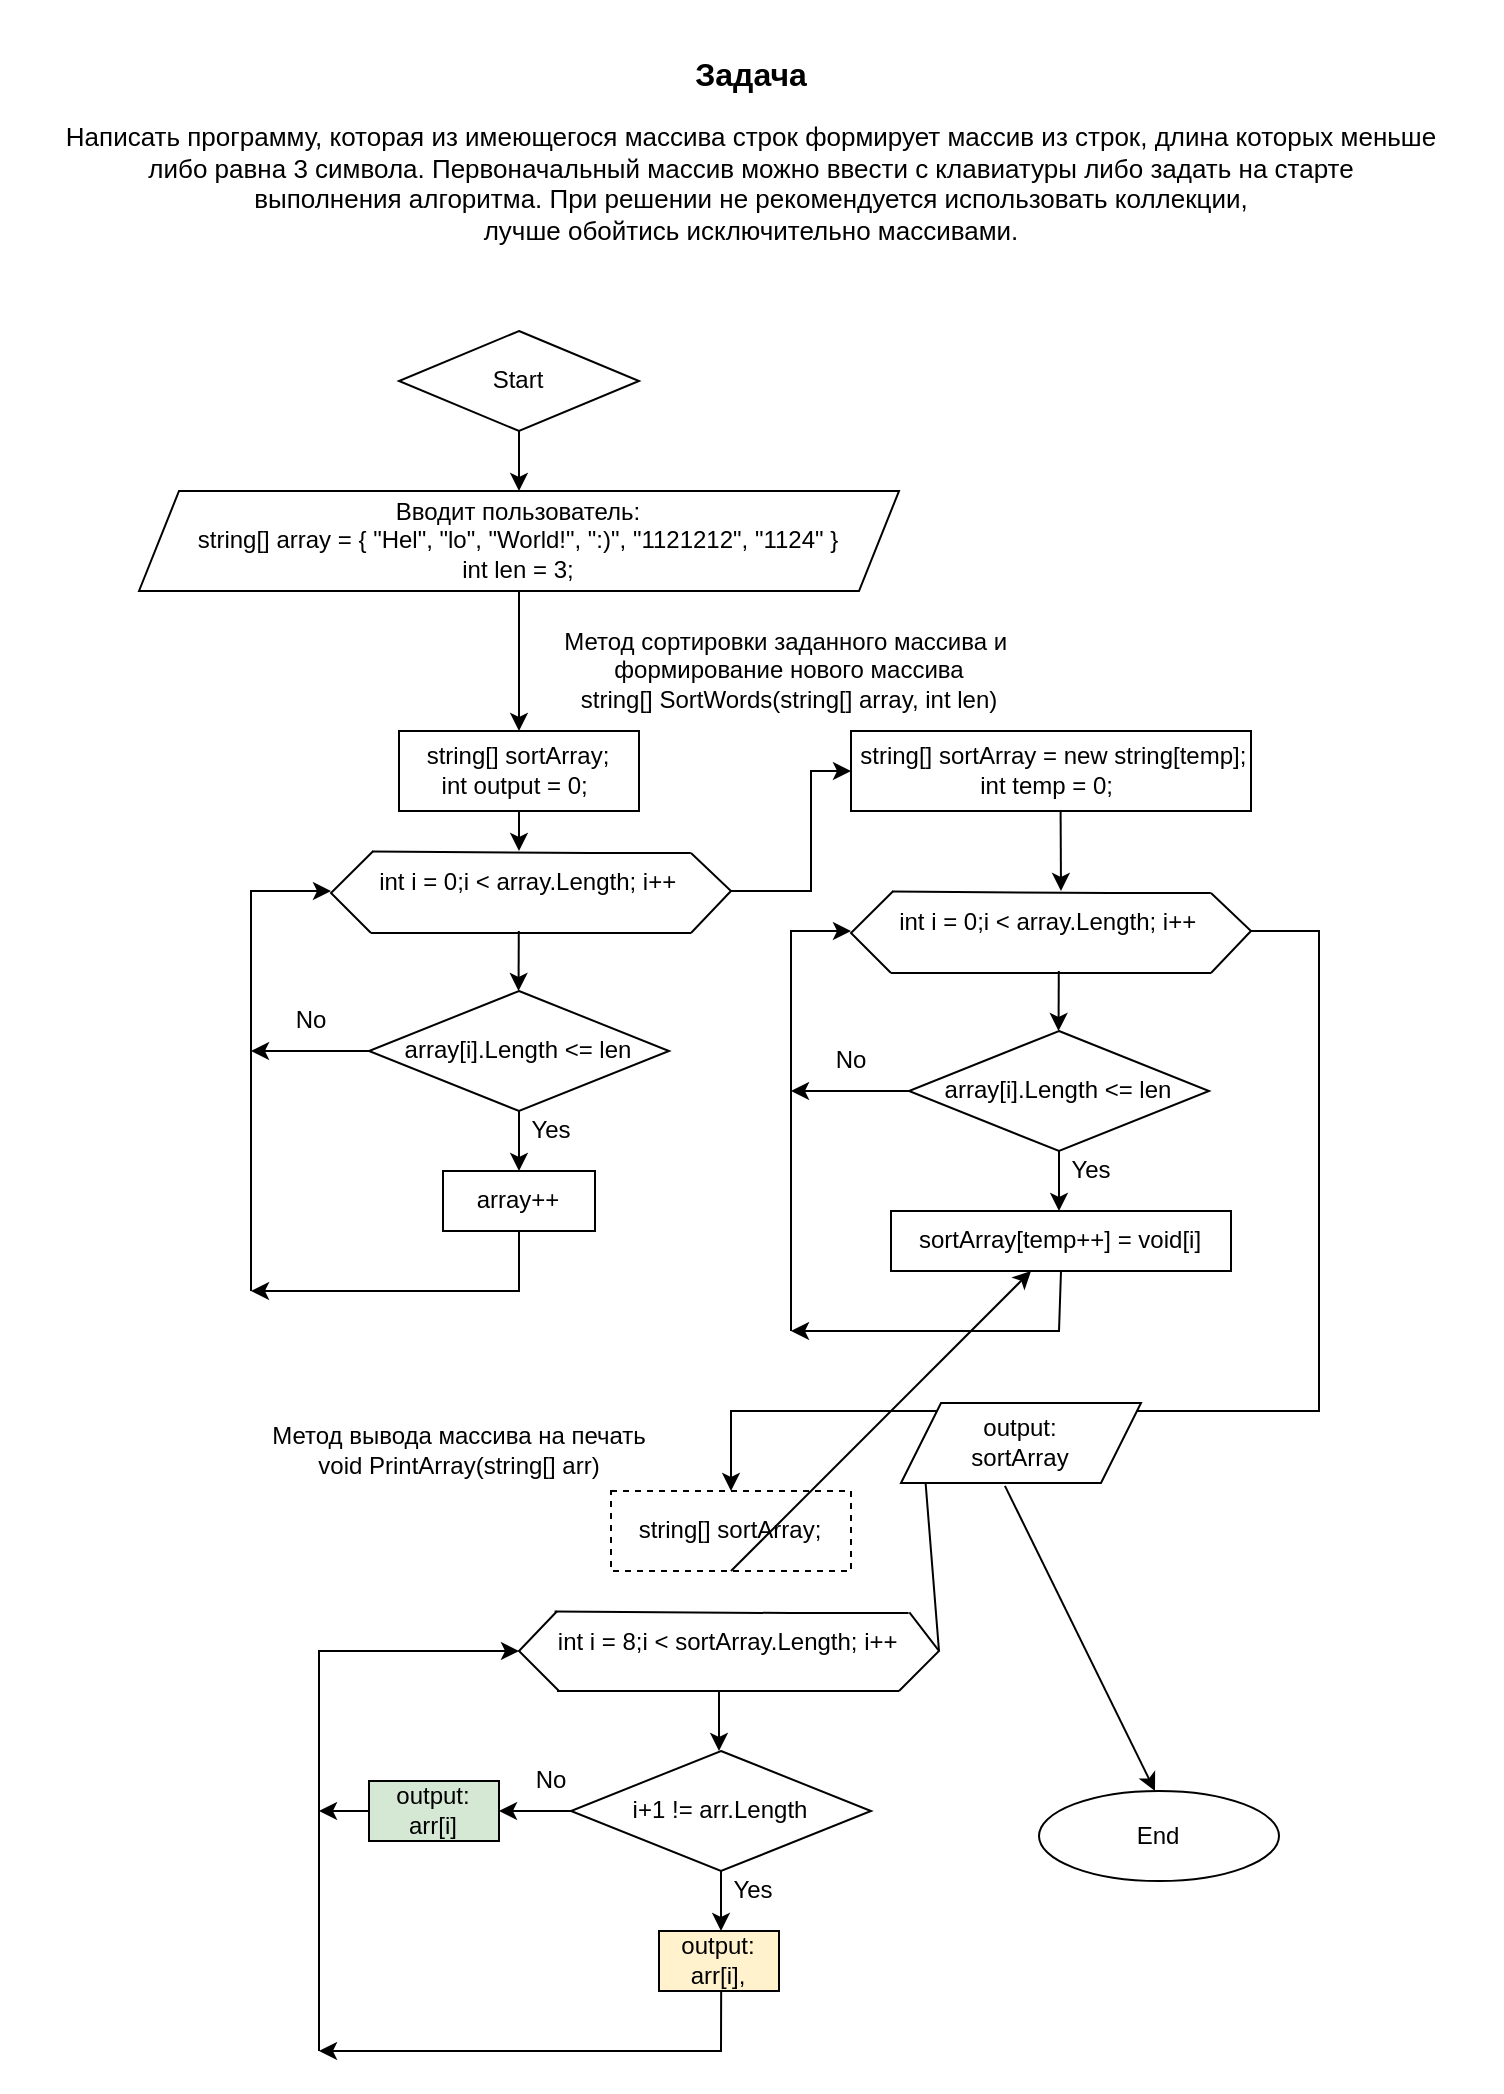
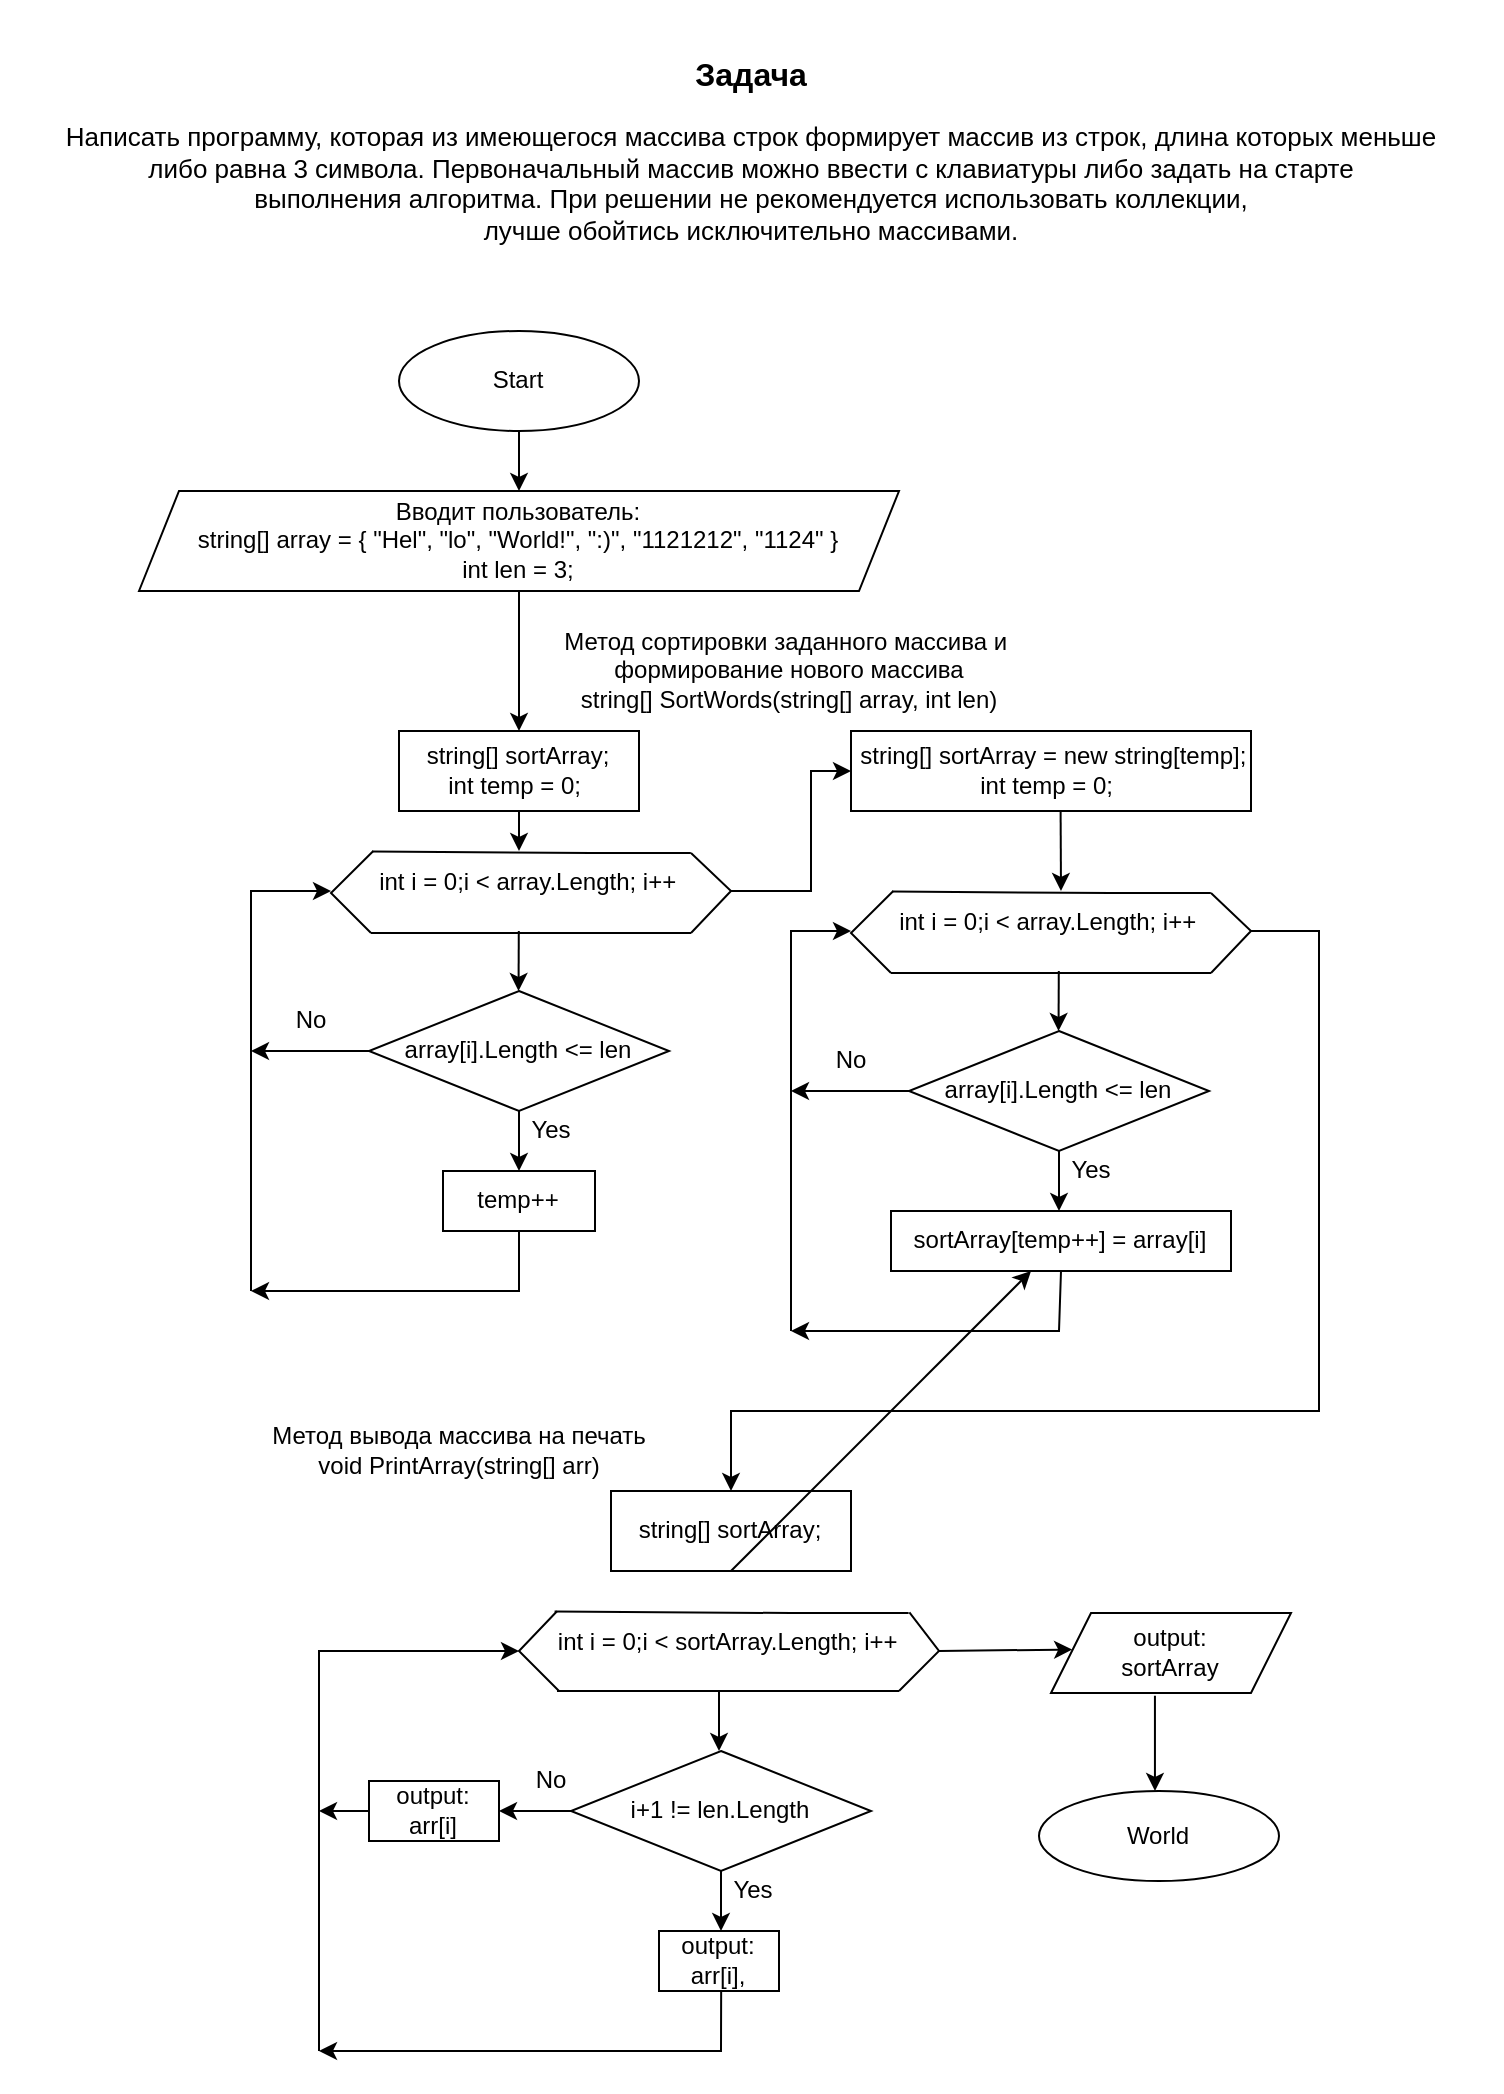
(519, 381) -> (519, 381)
(519, 771) -> (519, 771)
(519, 1201) -> (519, 1201)
(1061, 1241) -> (1061, 1241)
(1021, 1443) -> (1171, 1653)
(731, 1531) -> (731, 1531)
(732, 1643) -> (732, 1643)
(434, 1811) -> (434, 1811)
(721, 1811) -> (721, 1811)
(1159, 1837) -> (1159, 1837)
(719, 1961) -> (719, 1961)
